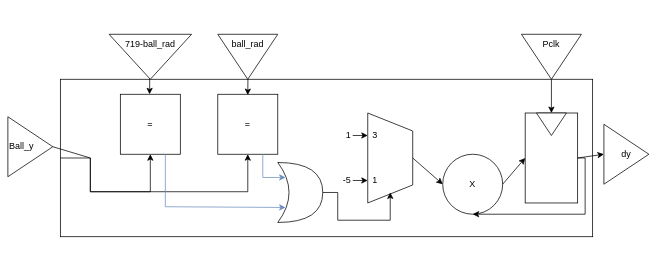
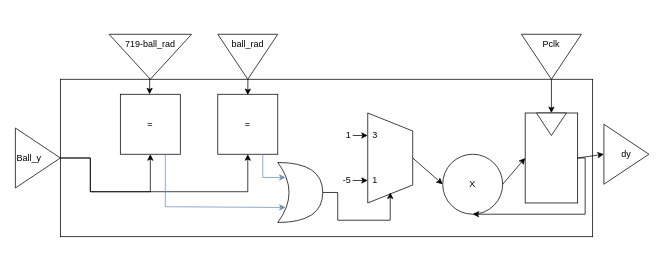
(30, 147) -> (38, 158)
